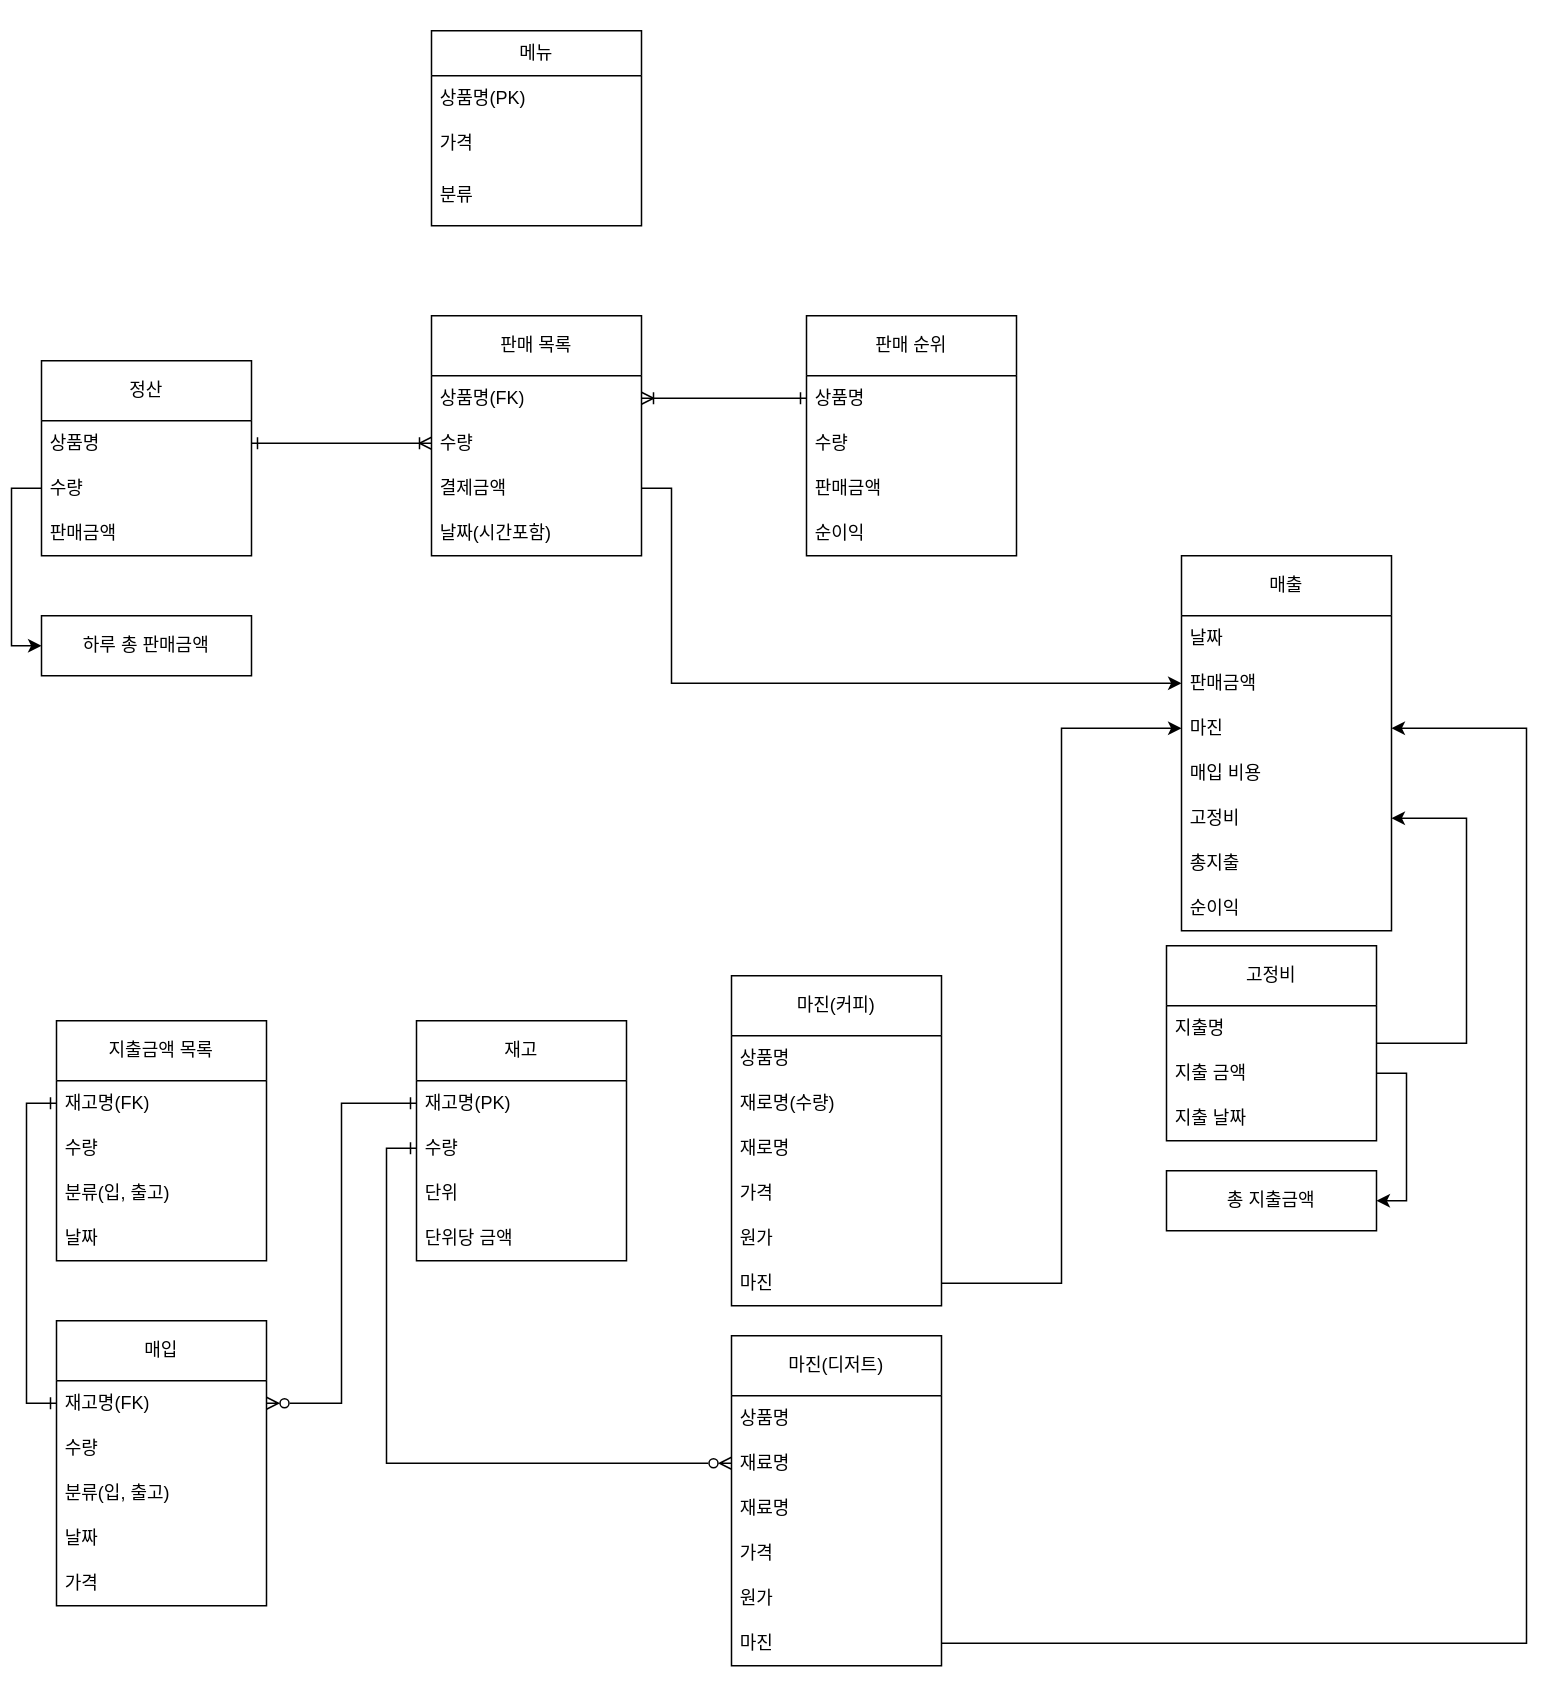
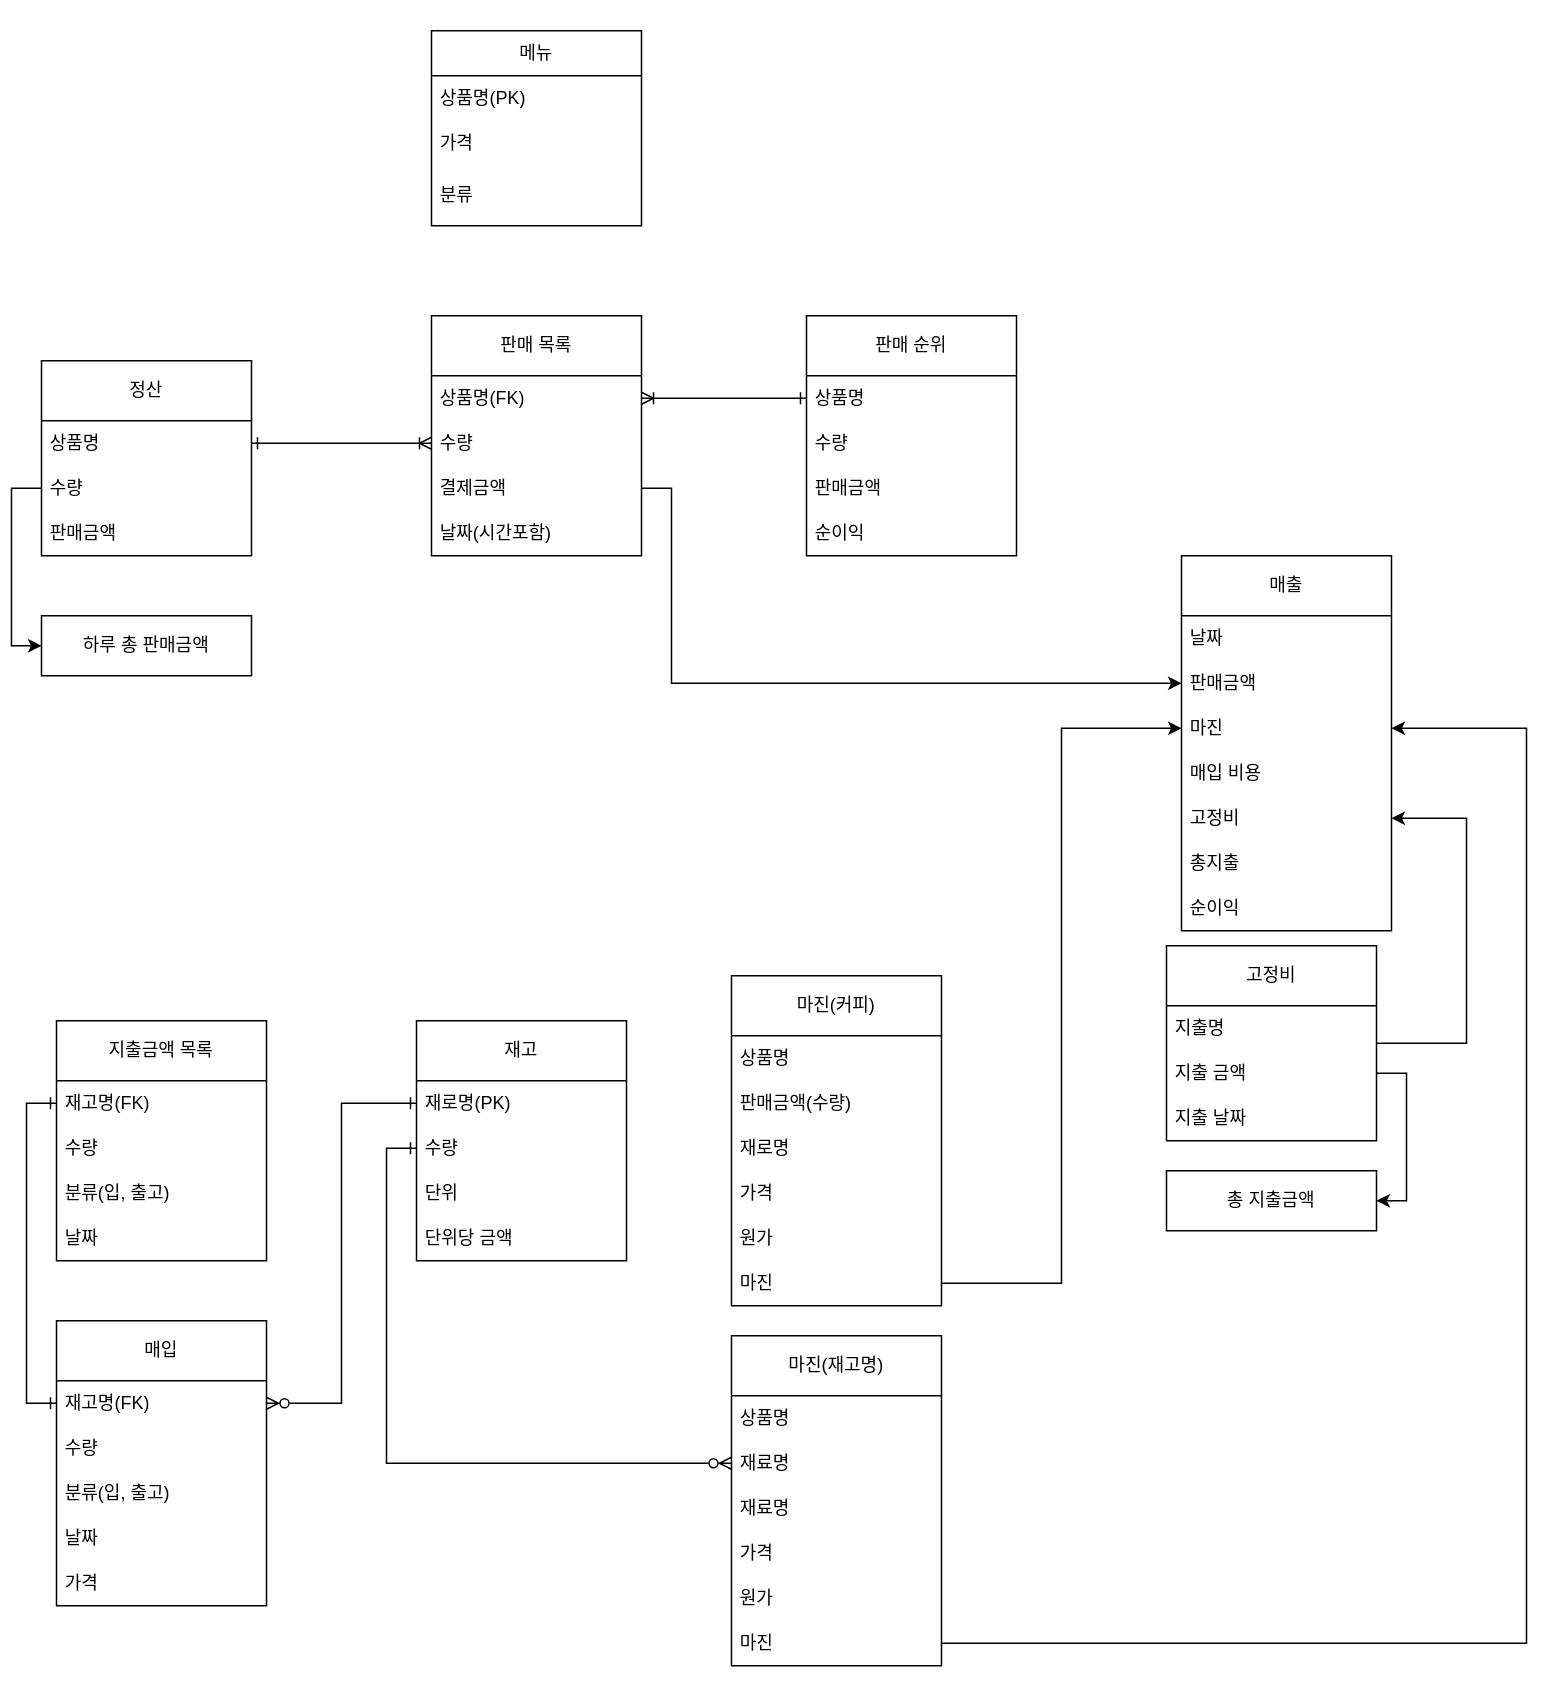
(472, 1103) -> (472, 1103)
(795, 1103) -> (804, 1103)
(836, 1366) -> (836, 1366)
